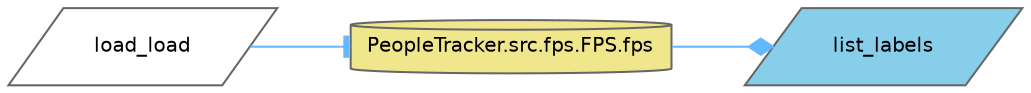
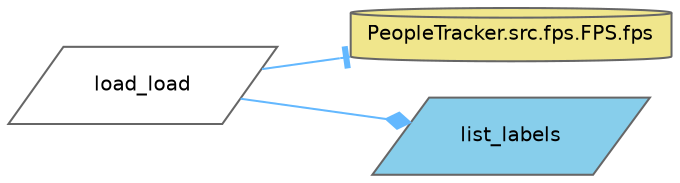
(710, 47) -> (313, 109)
